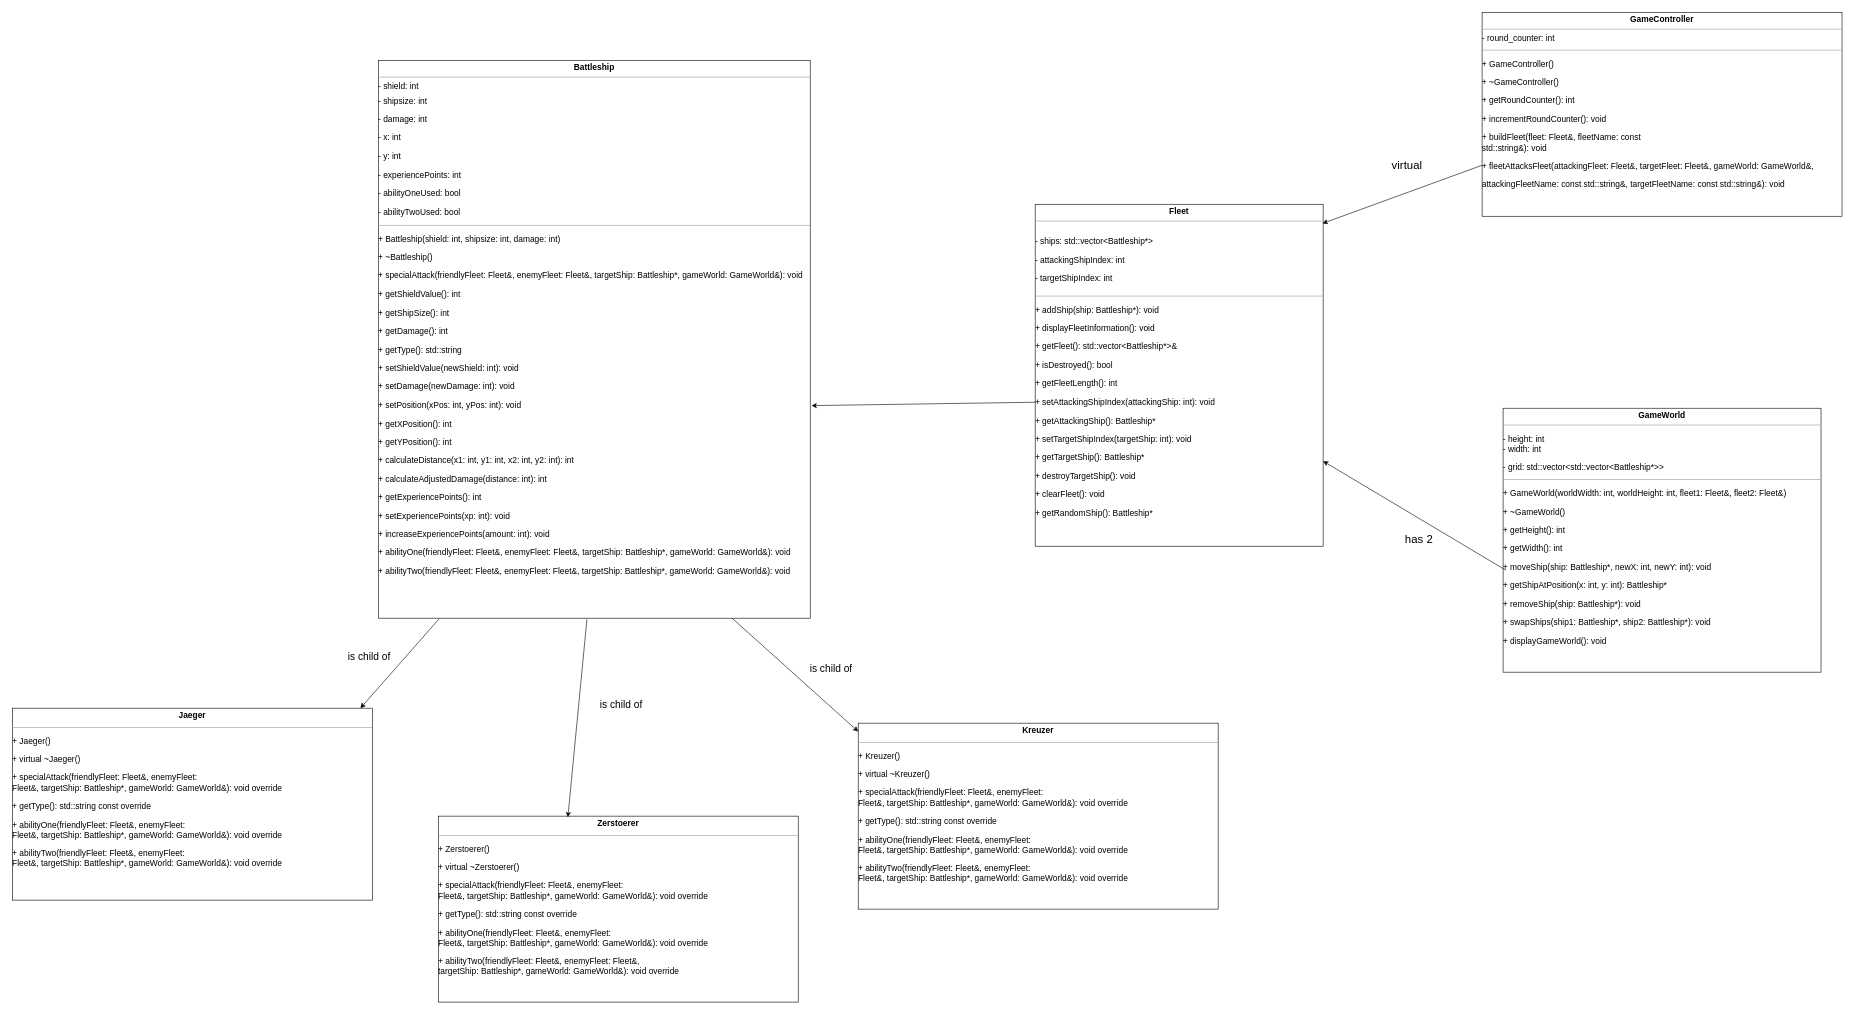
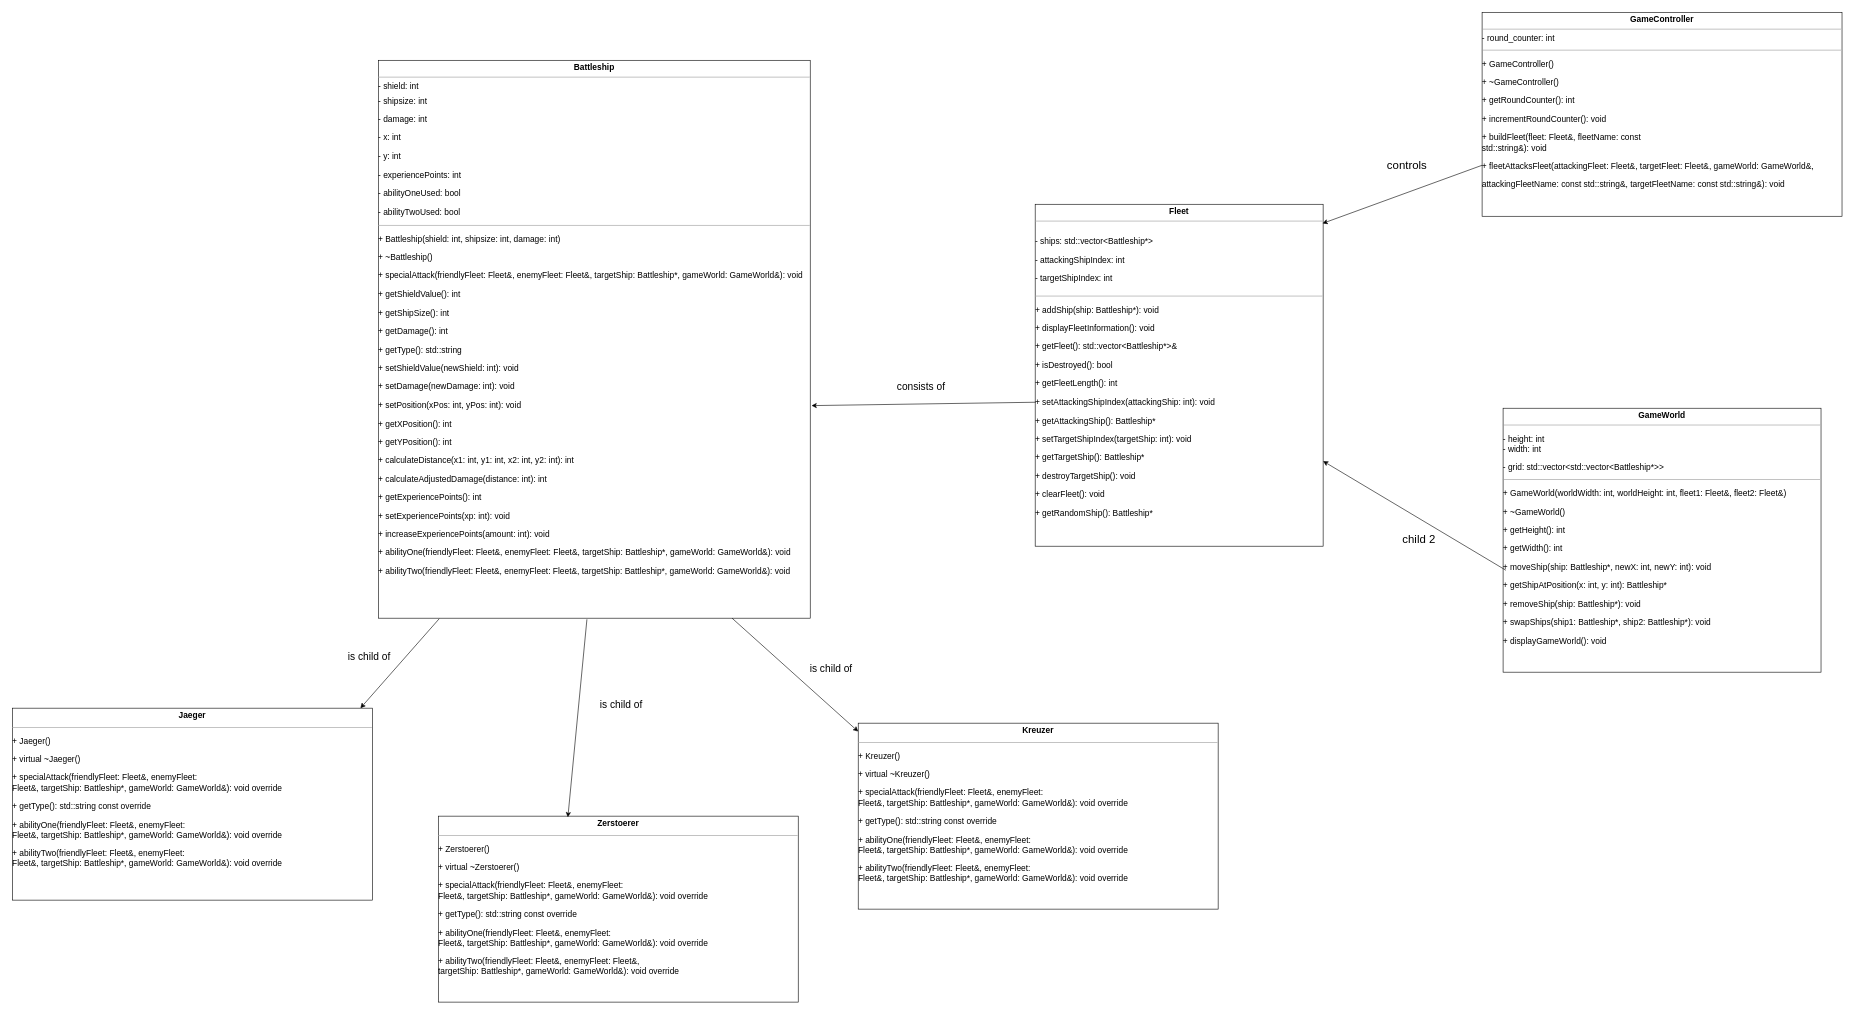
(1407, 165) -> (1407, 165)
none -> (921, 387)
(1419, 540) -> (1419, 540)
